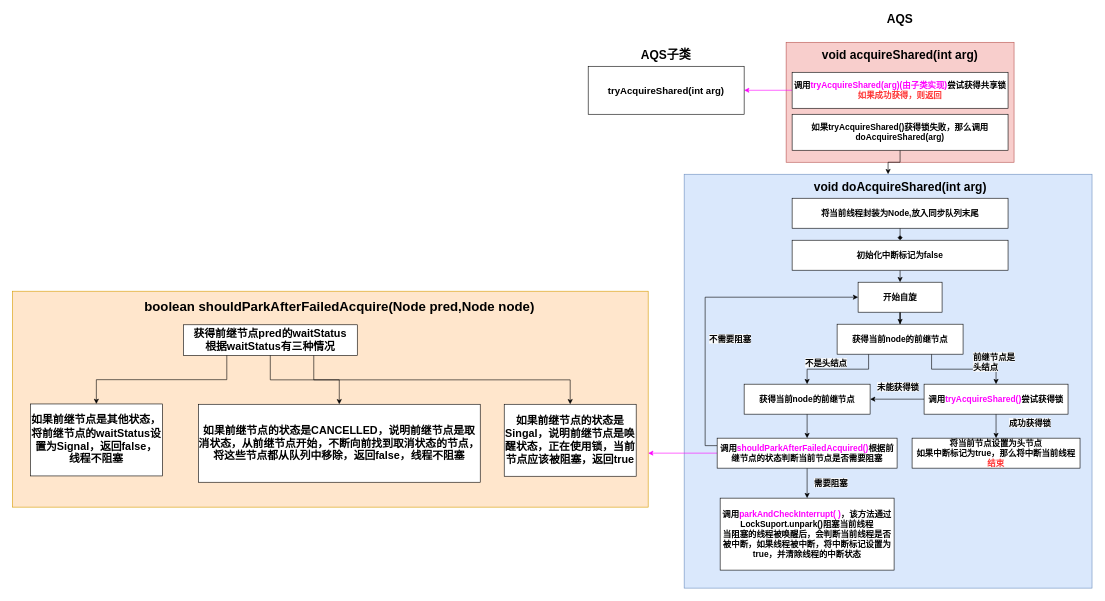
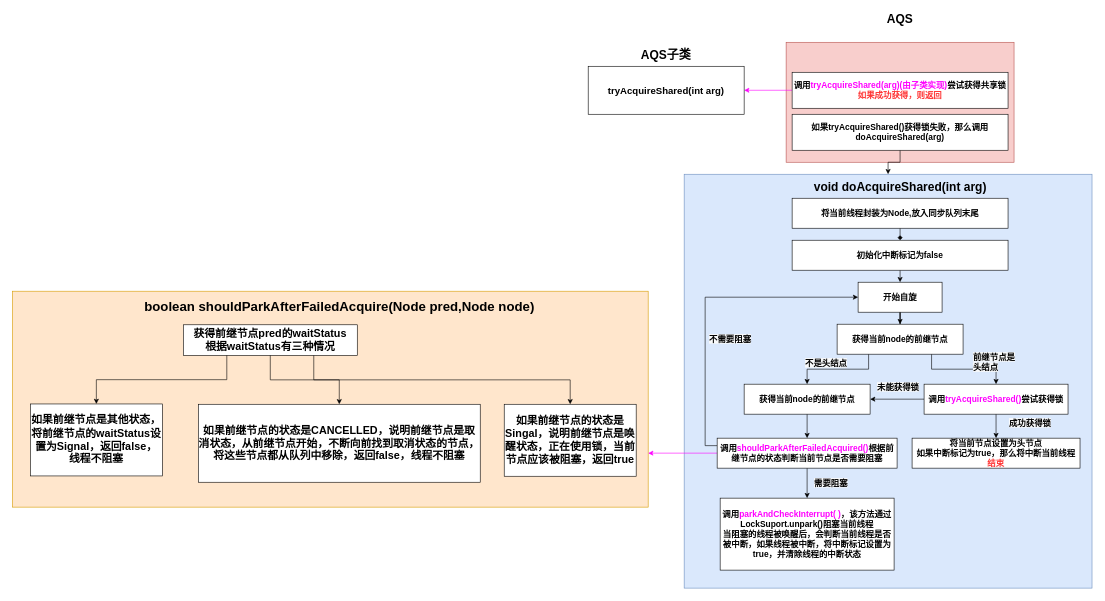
(900, 54) -> none
